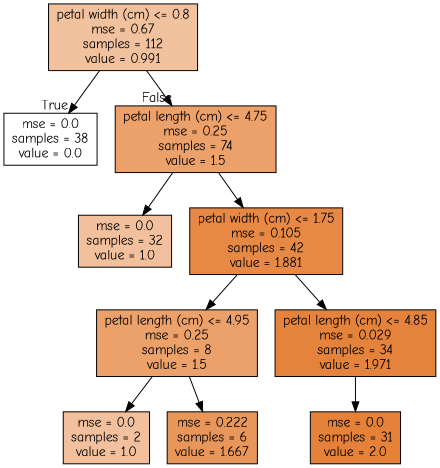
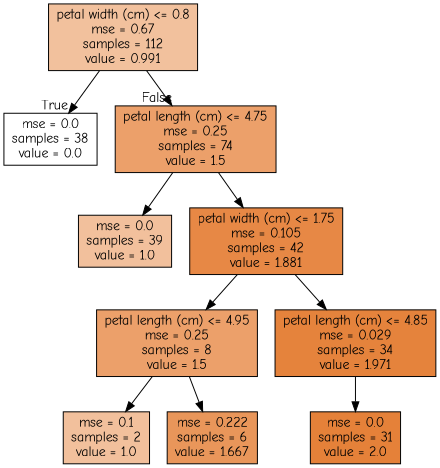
(125, 241) -> (125, 241)
(106, 438) -> (106, 438)
